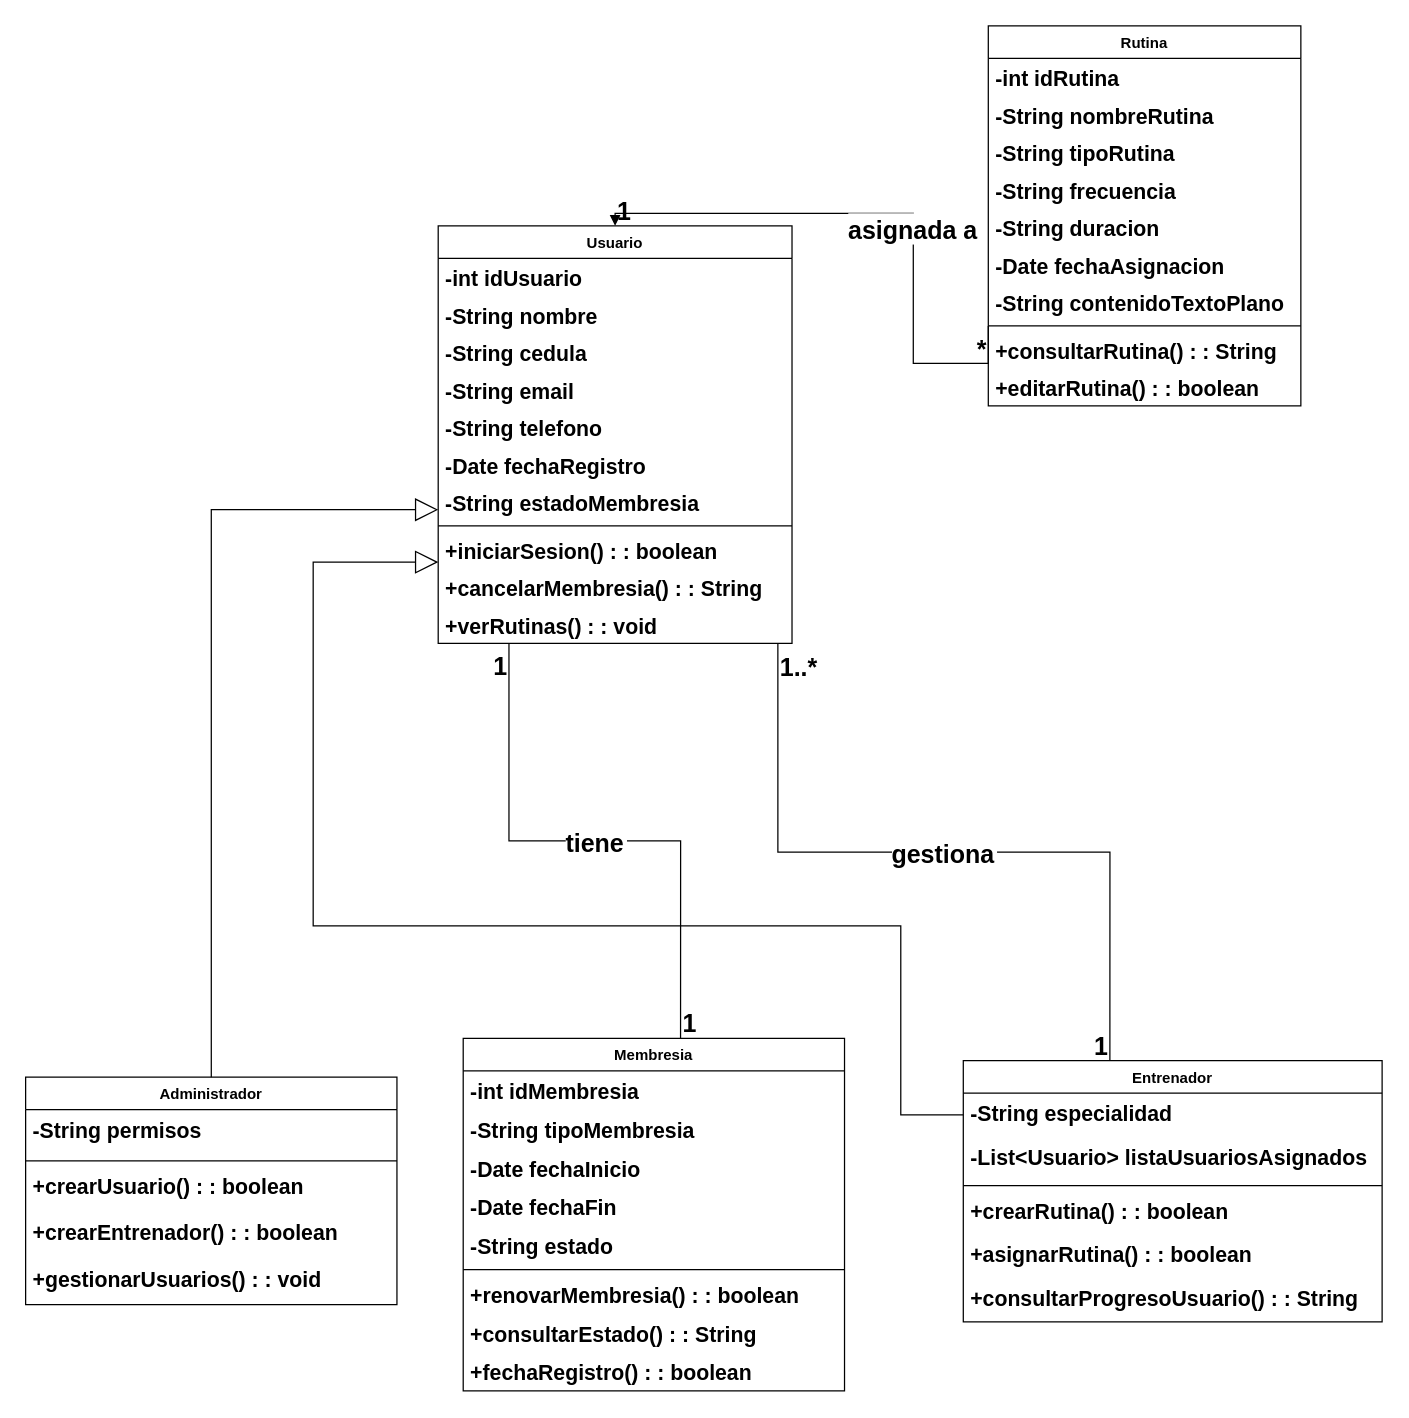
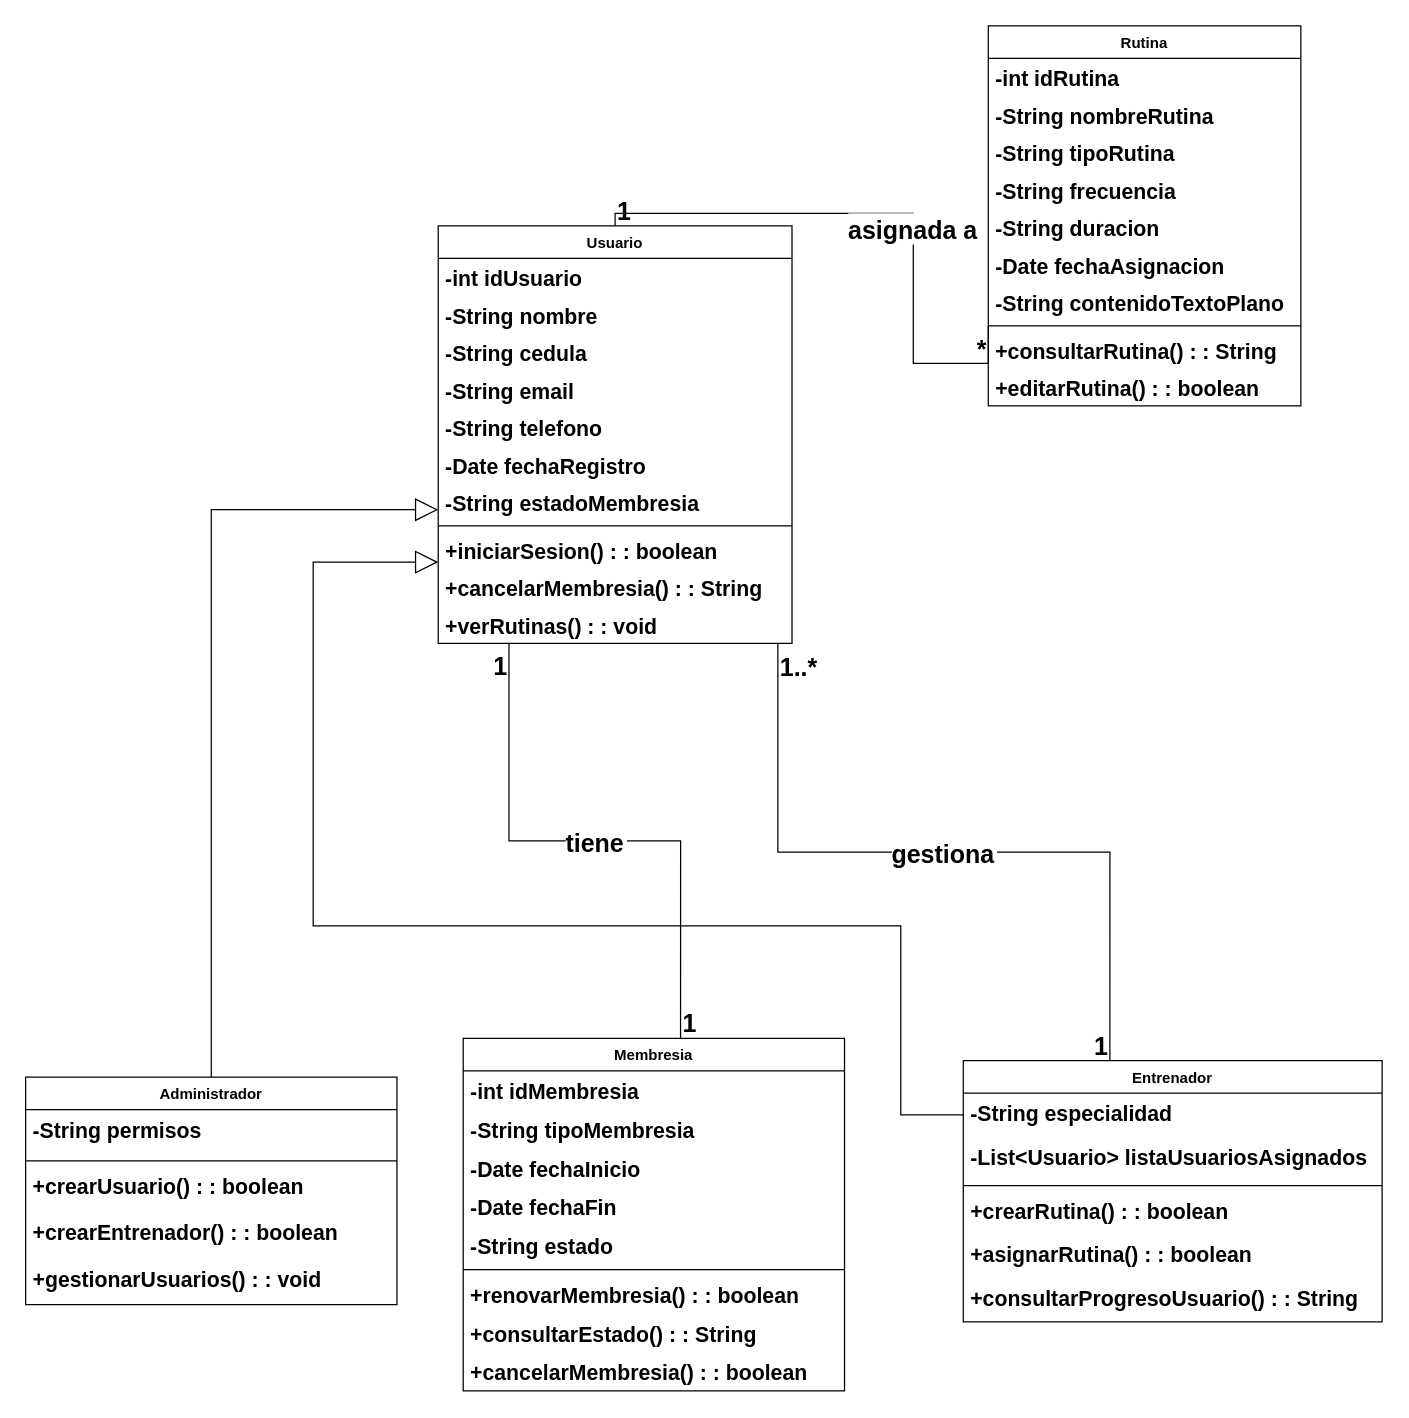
(617, 213) -> (615, 215)
(617, 1373) -> (638, 1373)
